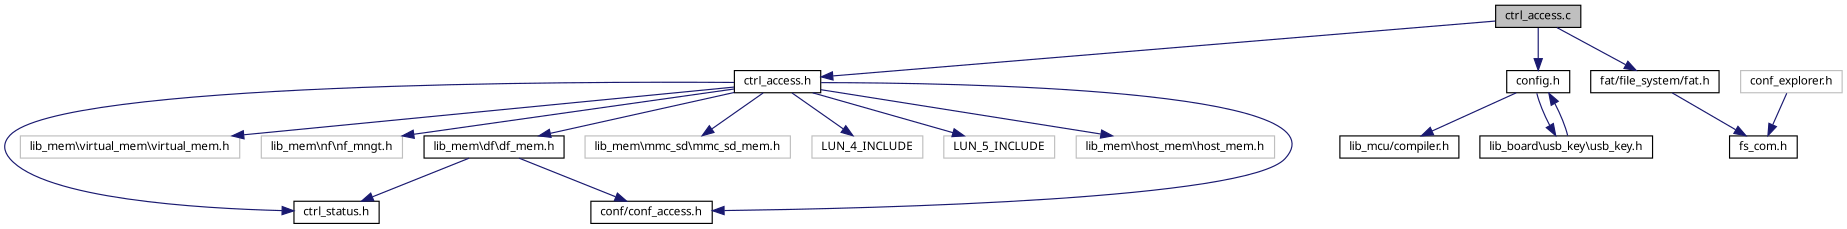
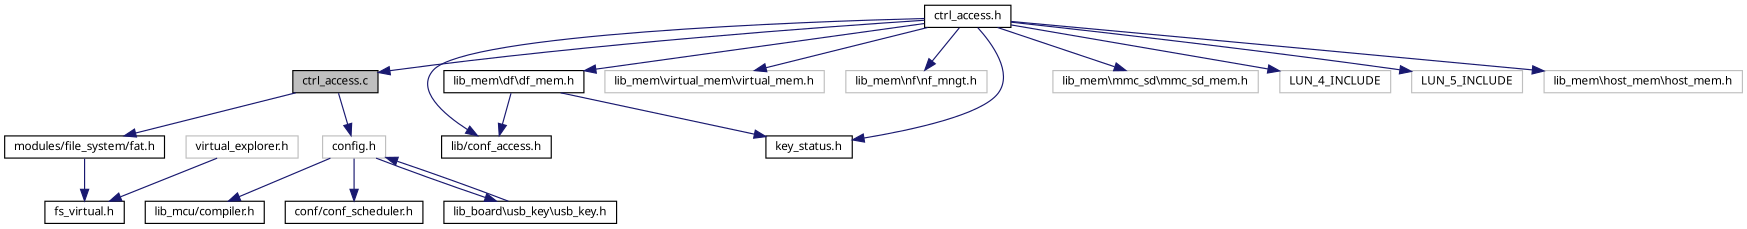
(1164, 48) -> (657, 41)
(1538, 82) -> (354, 147)
(1655, 82) -> (85, 147)
(1791, 82) -> (242, 147)
(1763, 147) -> (85, 212)
(337, 212) -> (809, 147)
none -> (354, 212)
(652, 212) -> (496, 147)
